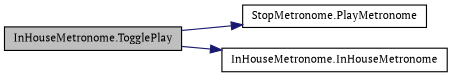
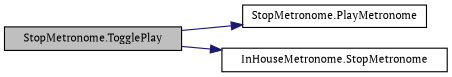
(93, 39) -> (93, 39)
(335, 60) -> (335, 60)
